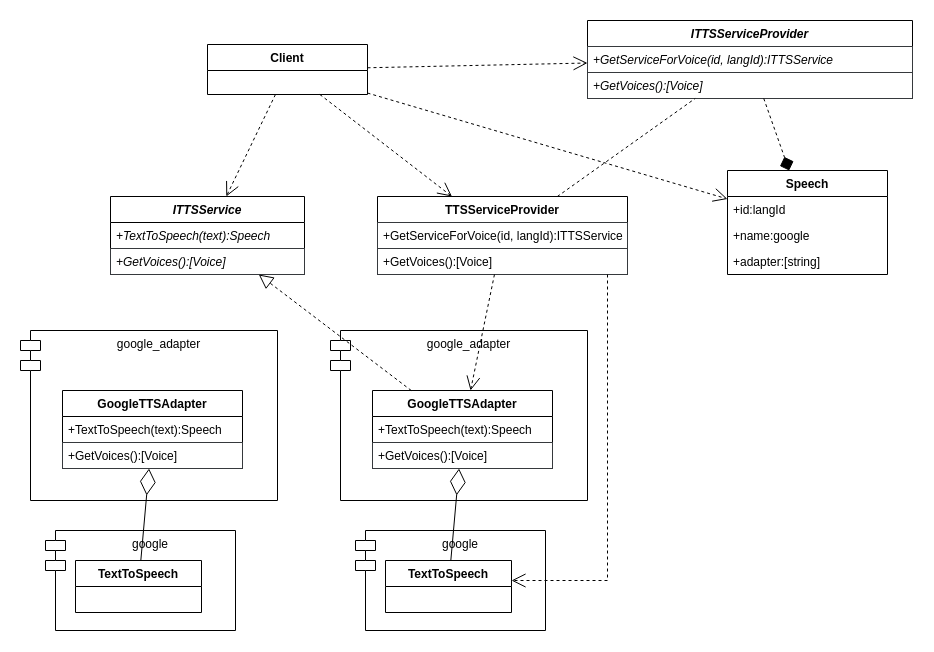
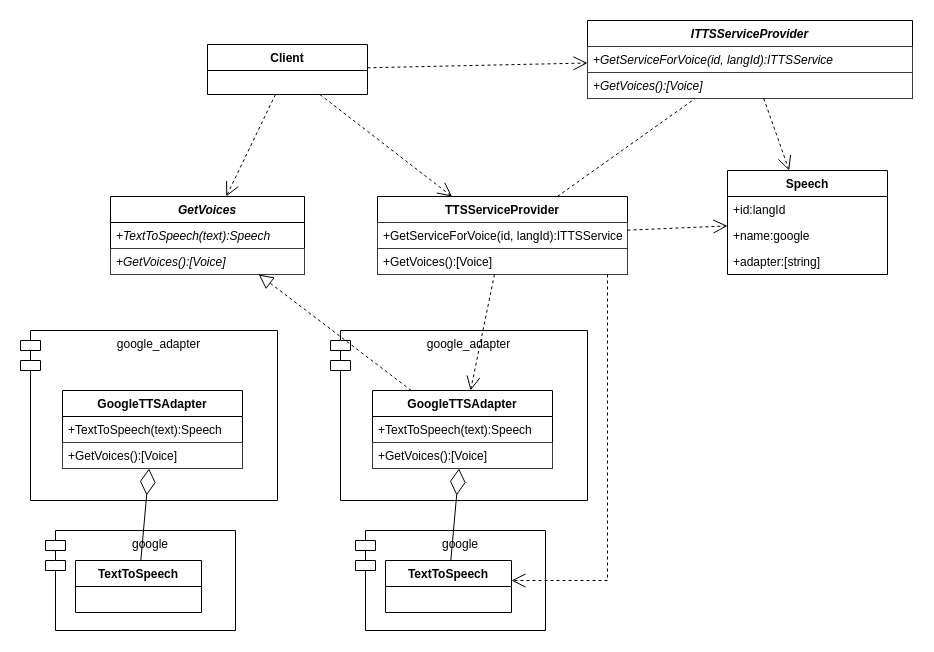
(547, 146) -> none
(784, 156) -> (786, 162)
(208, 211) -> (208, 211)
none -> (677, 228)
